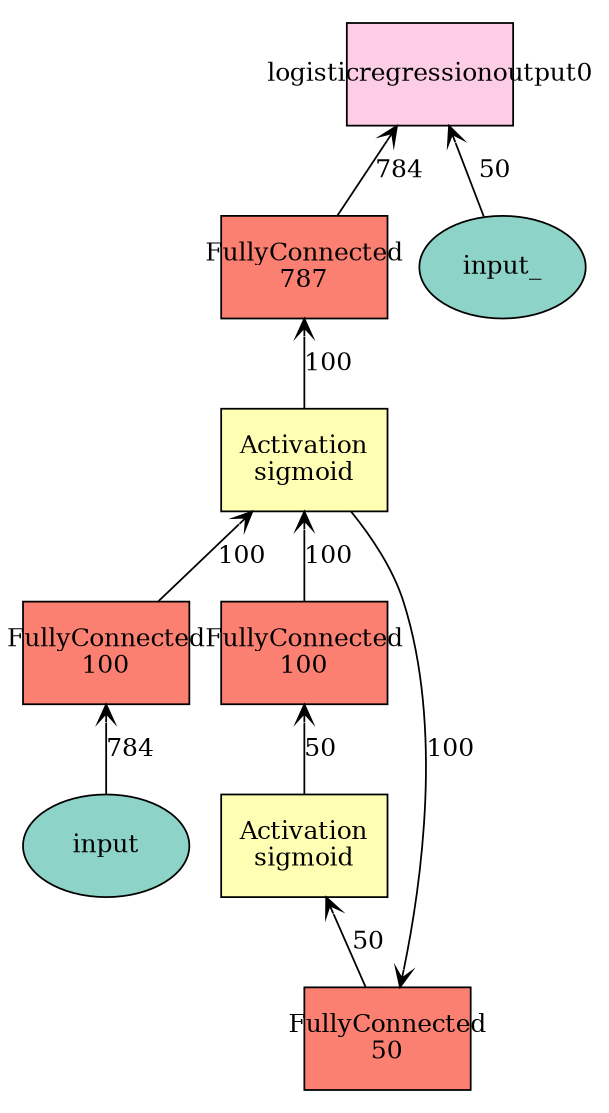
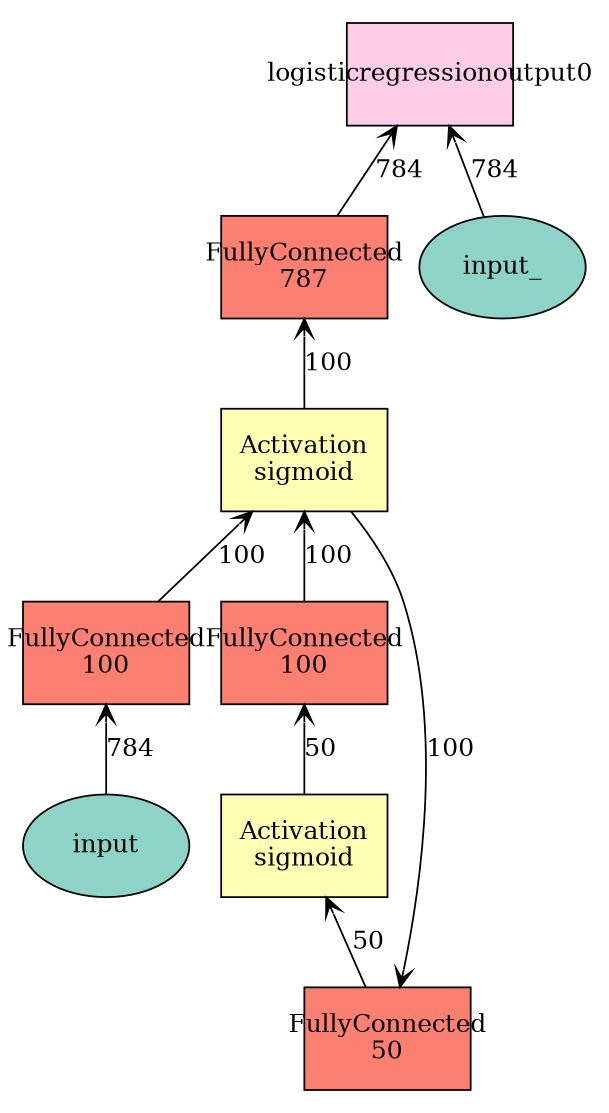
(495, 171) -> (495, 171)
